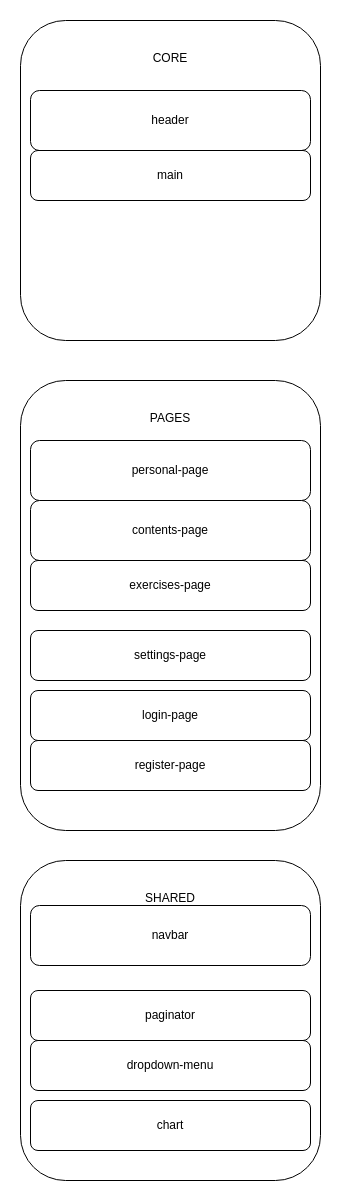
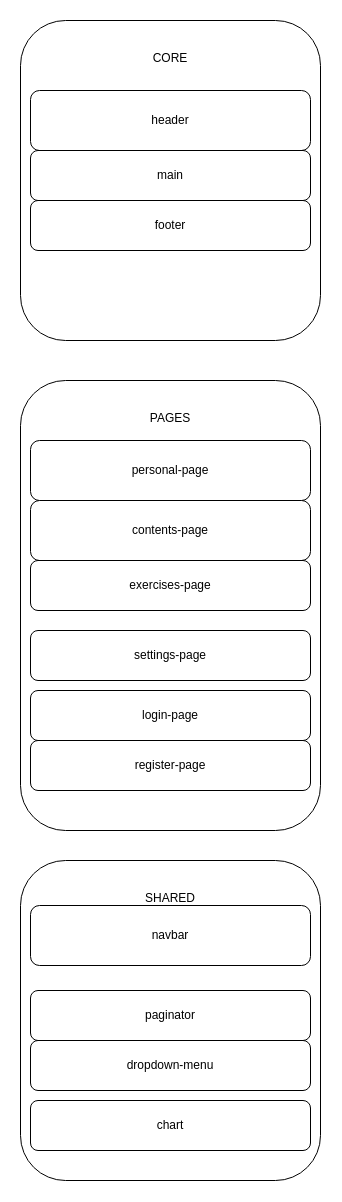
none -> (171, 226)
